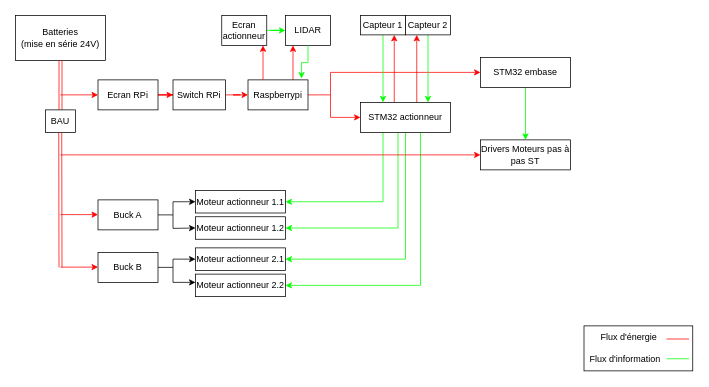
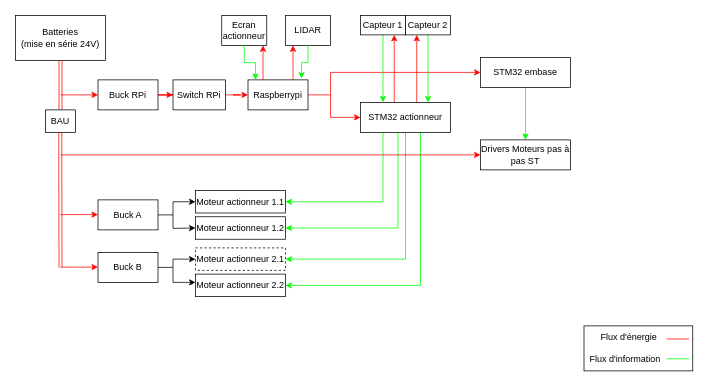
(279, 30) -> (247, 63)
(128, 95) -> (128, 95)
(240, 259) -> (240, 259)
